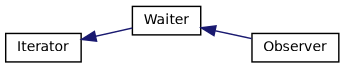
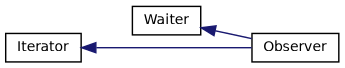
(114, 32) -> (174, 48)
